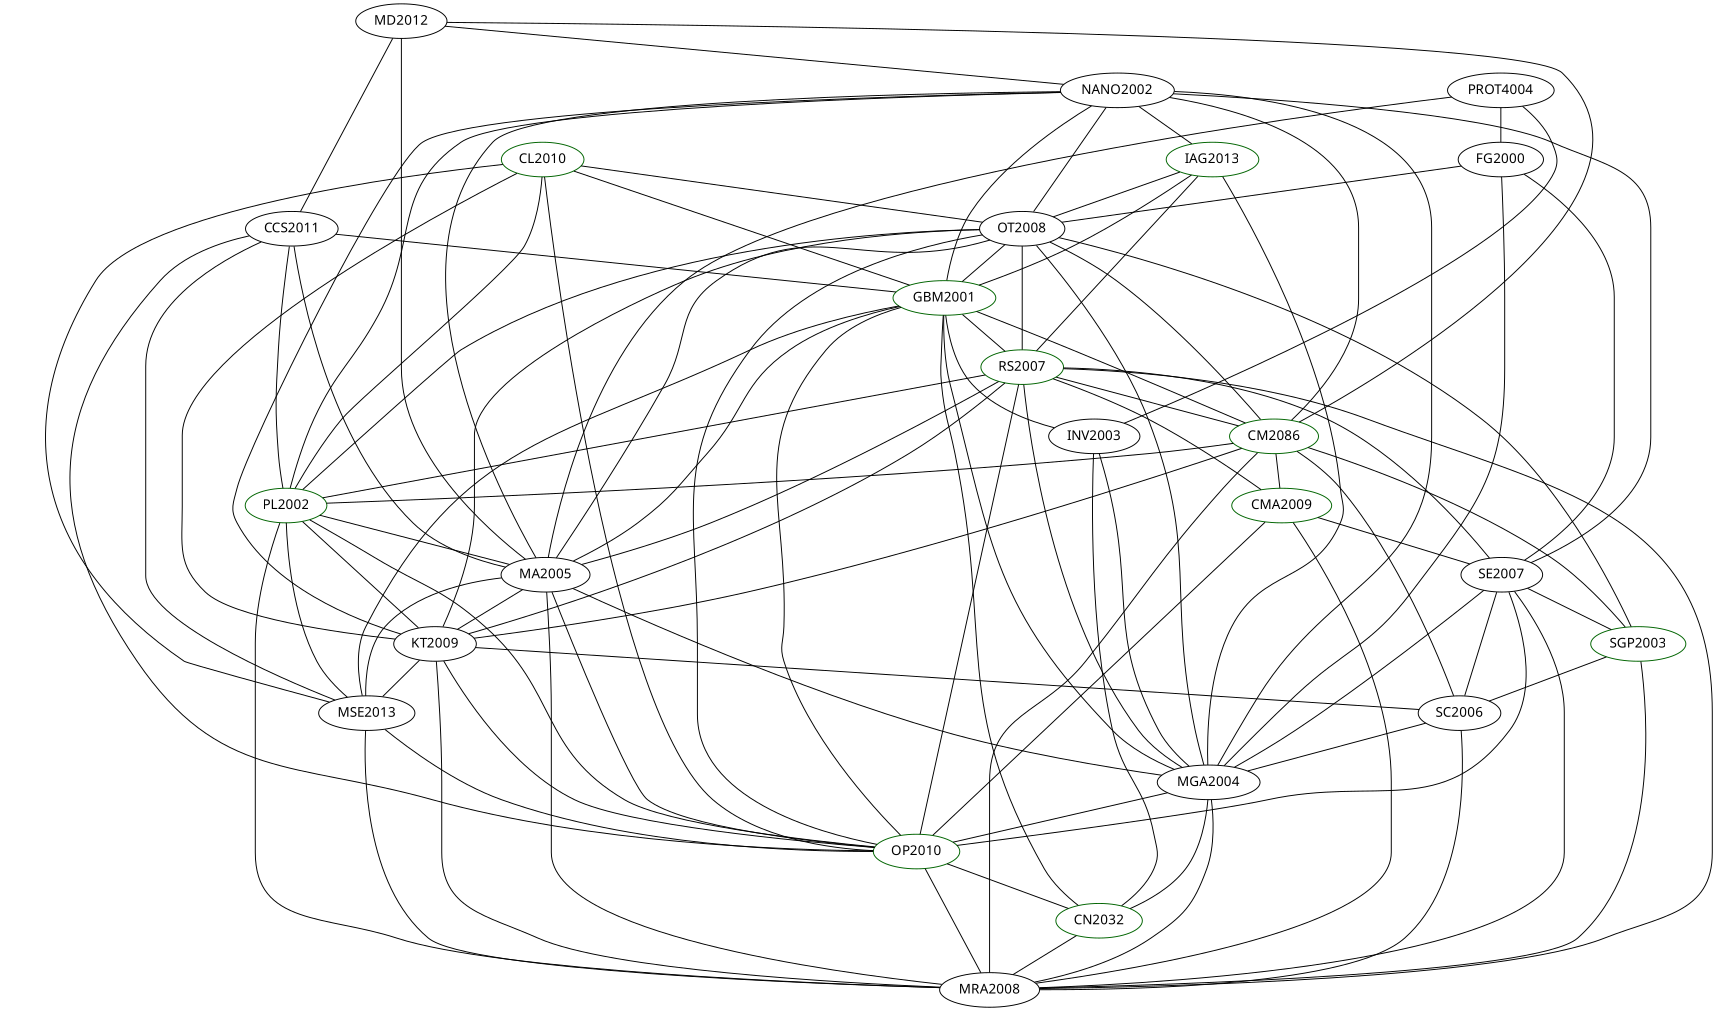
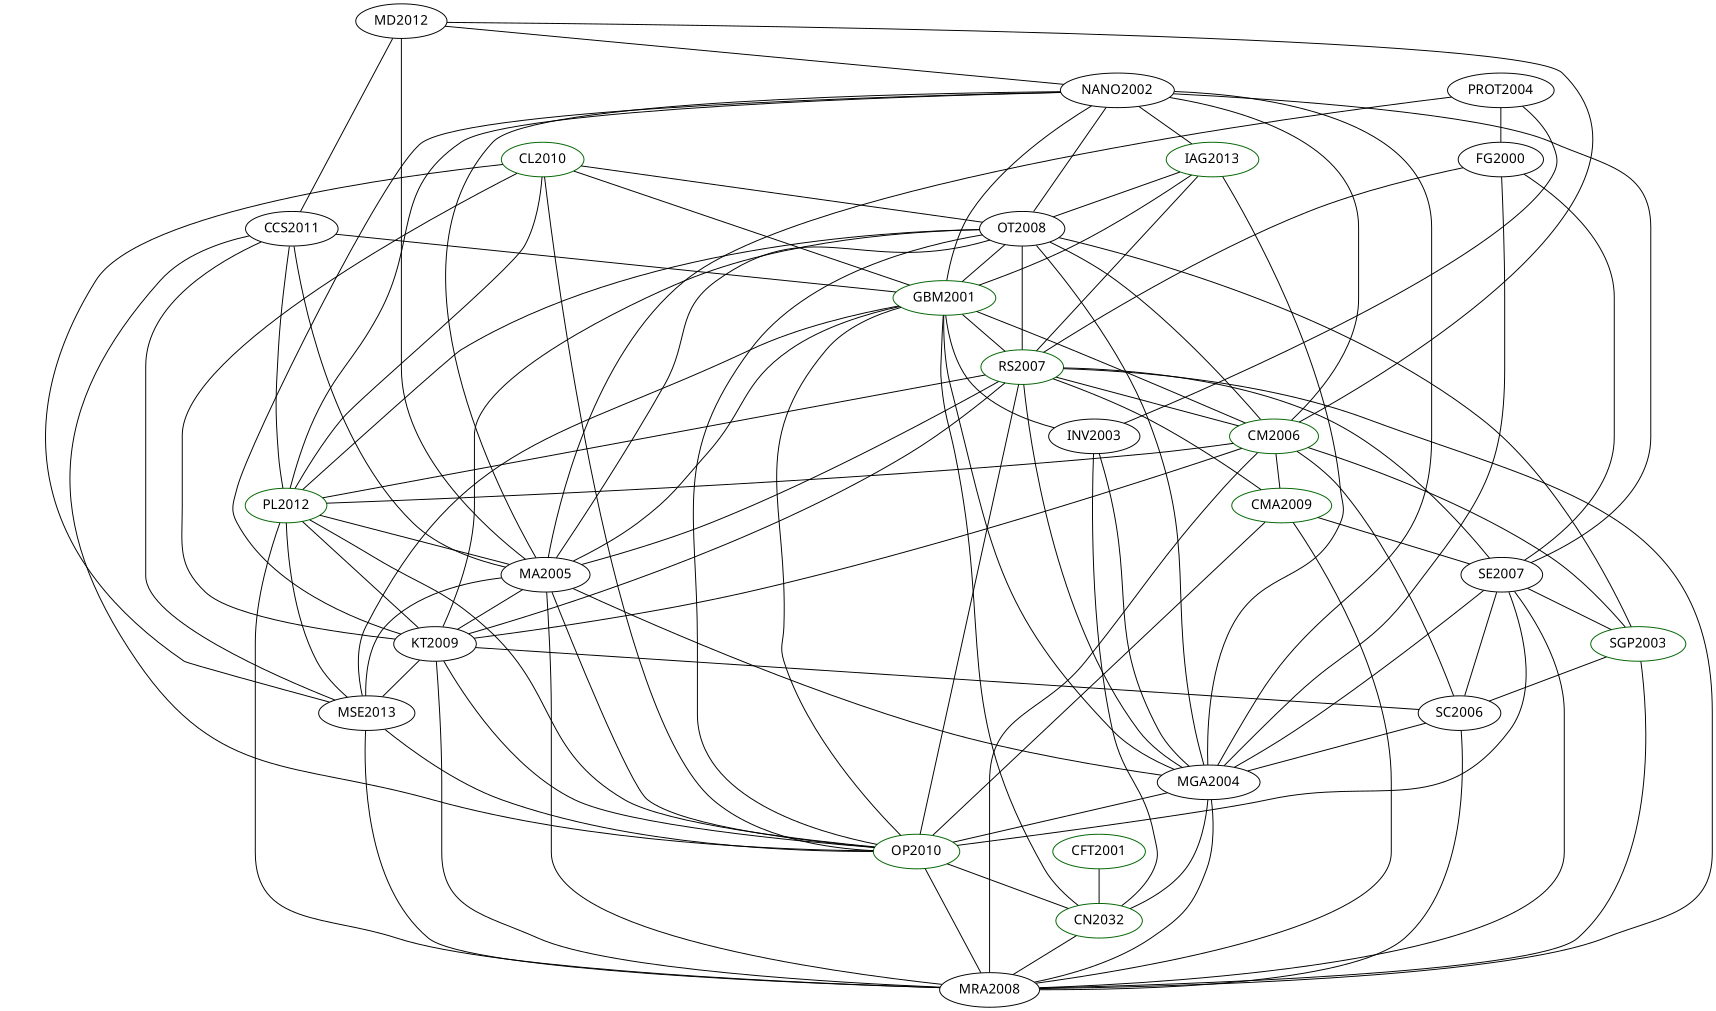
(1501, 90) -> (1501, 90)
(1262, 194) -> (1245, 240)
(1274, 436) -> (1274, 436)
(286, 506) -> (286, 506)
none -> (1099, 852)
